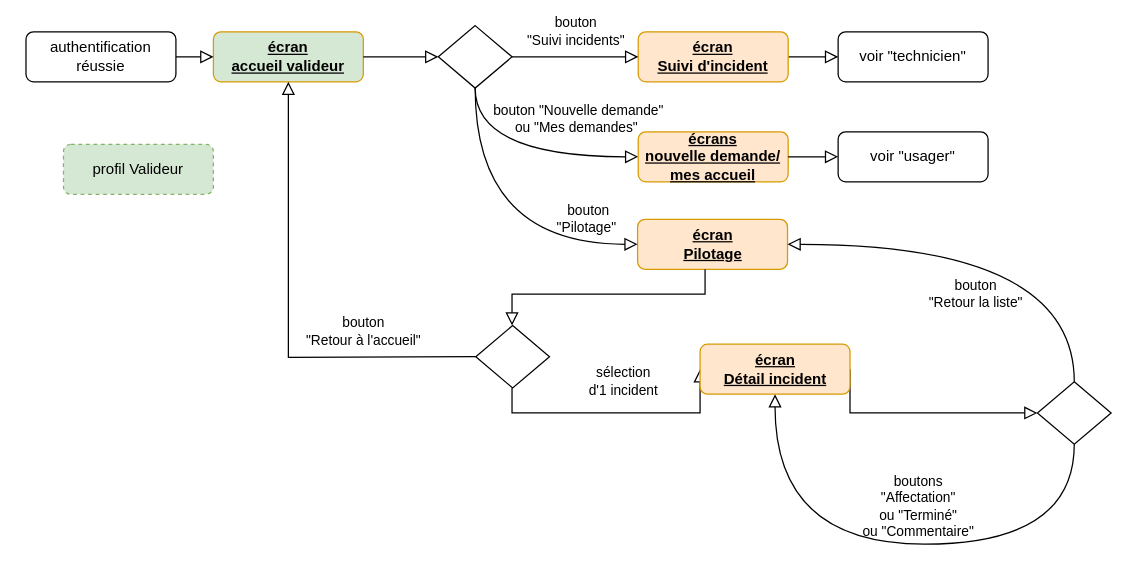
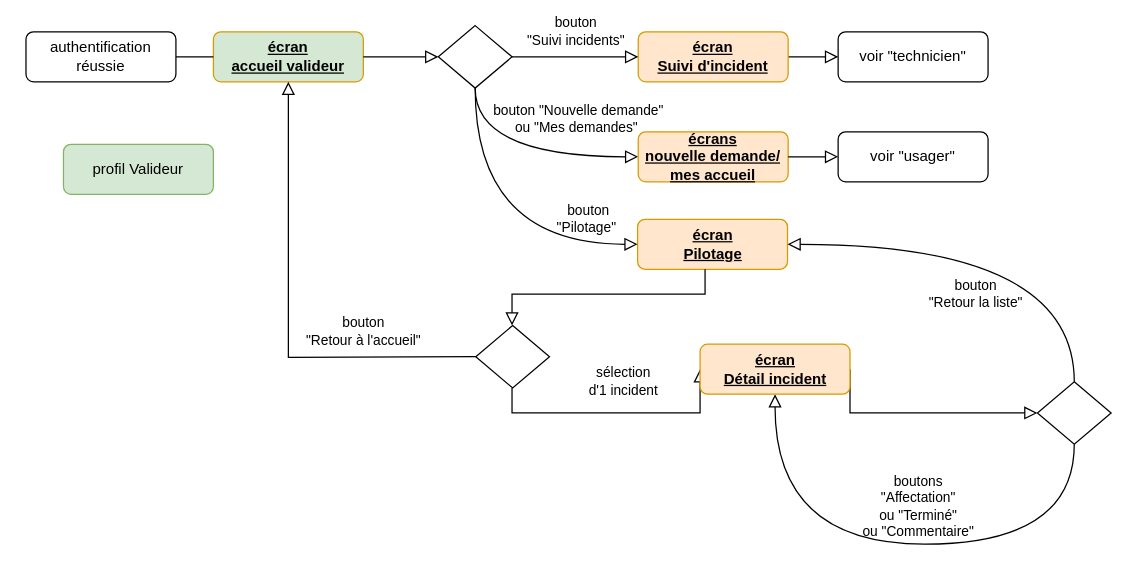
(200, 57) -> (205, 57)
(138, 169) -> (138, 169)
